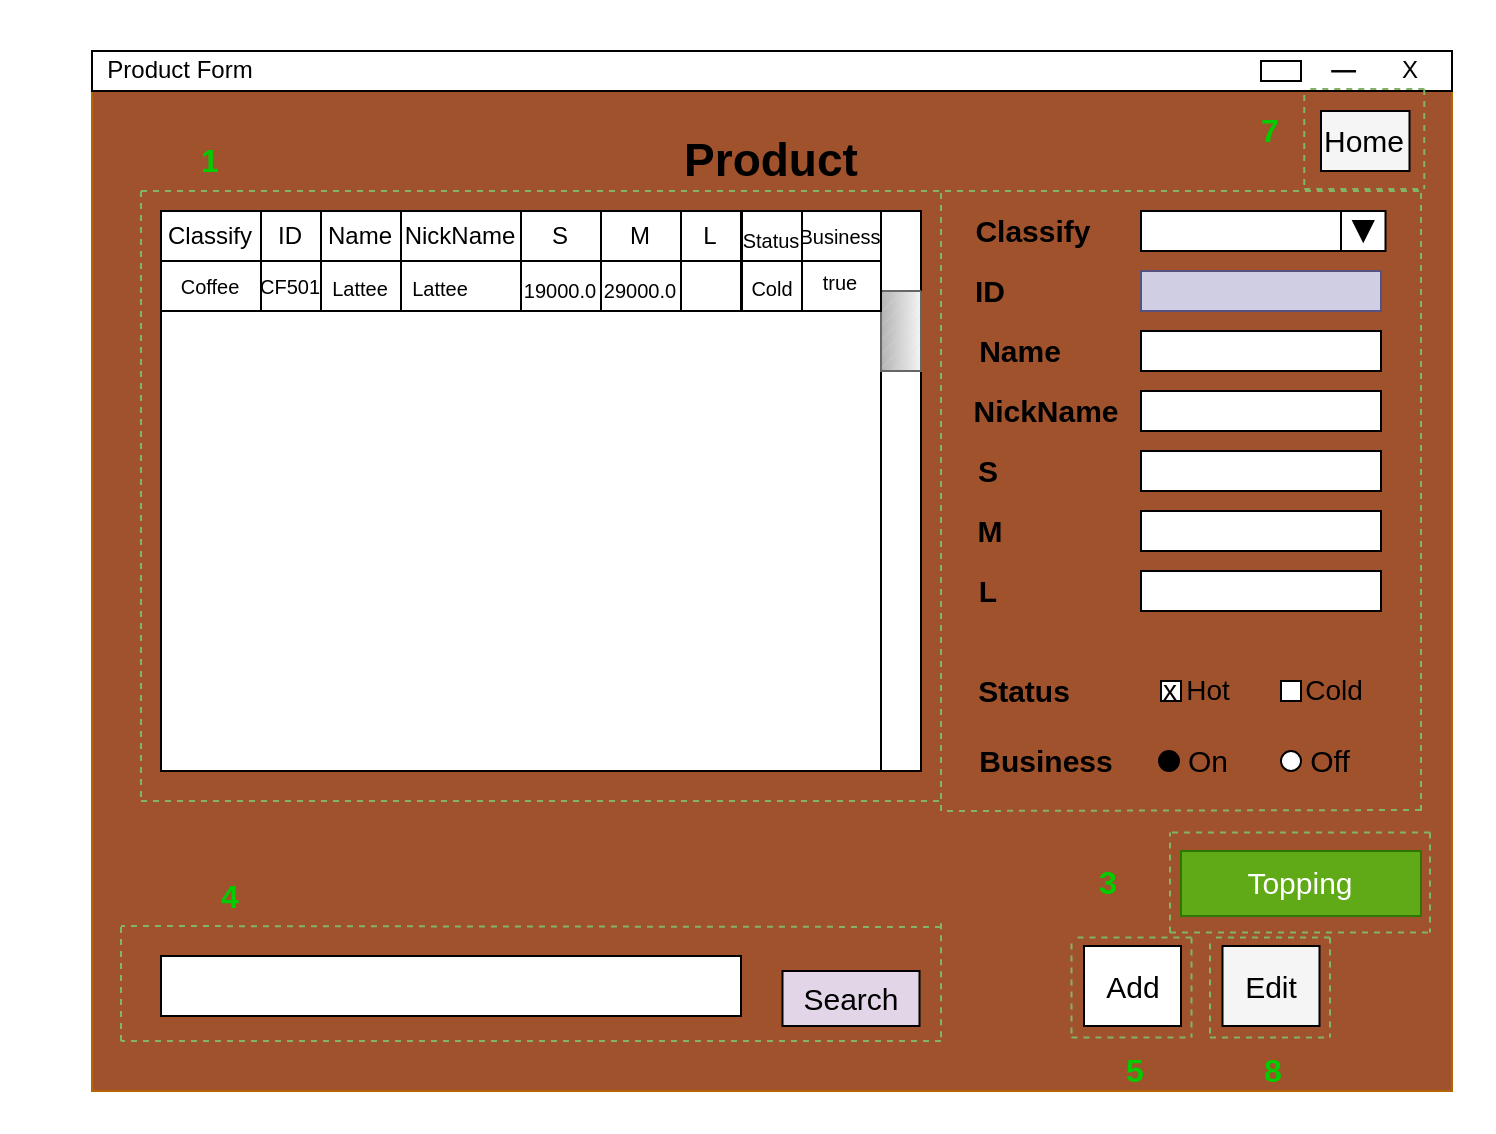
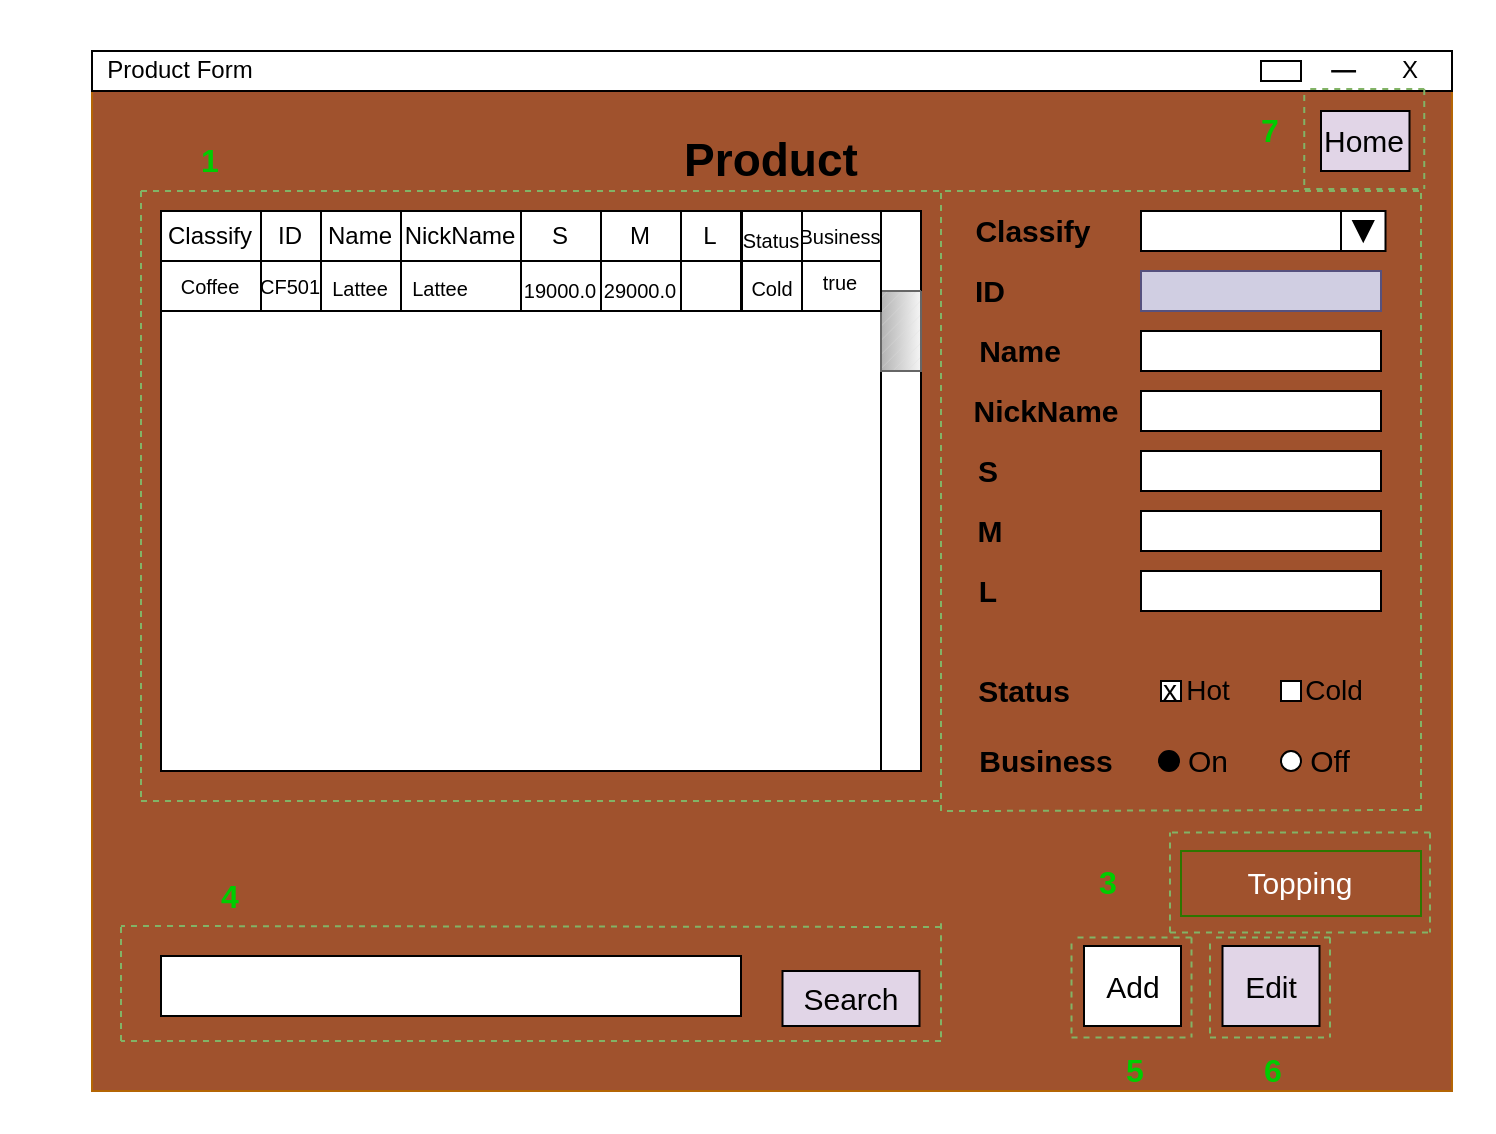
(1365, 141) -> (1365, 141)
(1301, 884) -> (1301, 884)
(1271, 986) -> (1271, 986)
(1274, 1071) -> (1274, 1071)
